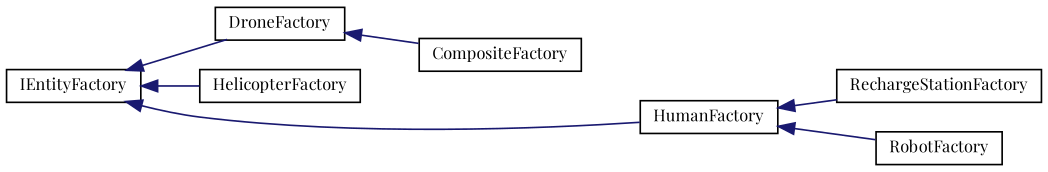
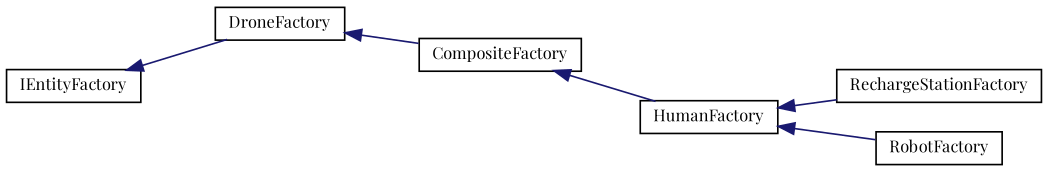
(280, 86) -> none
(390, 129) -> (613, 88)
